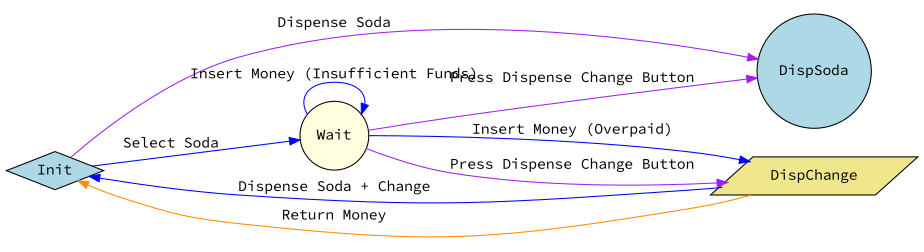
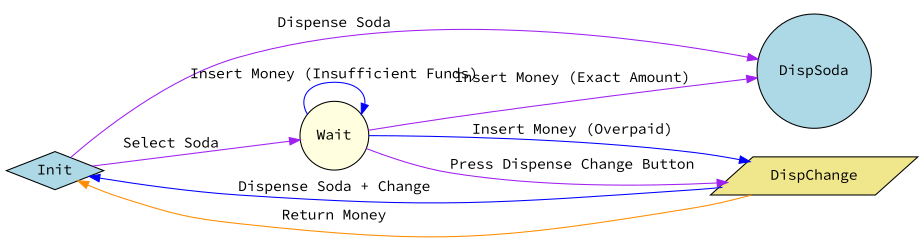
(573, 78) -> (573, 78)
(191, 154) -> (191, 154)
